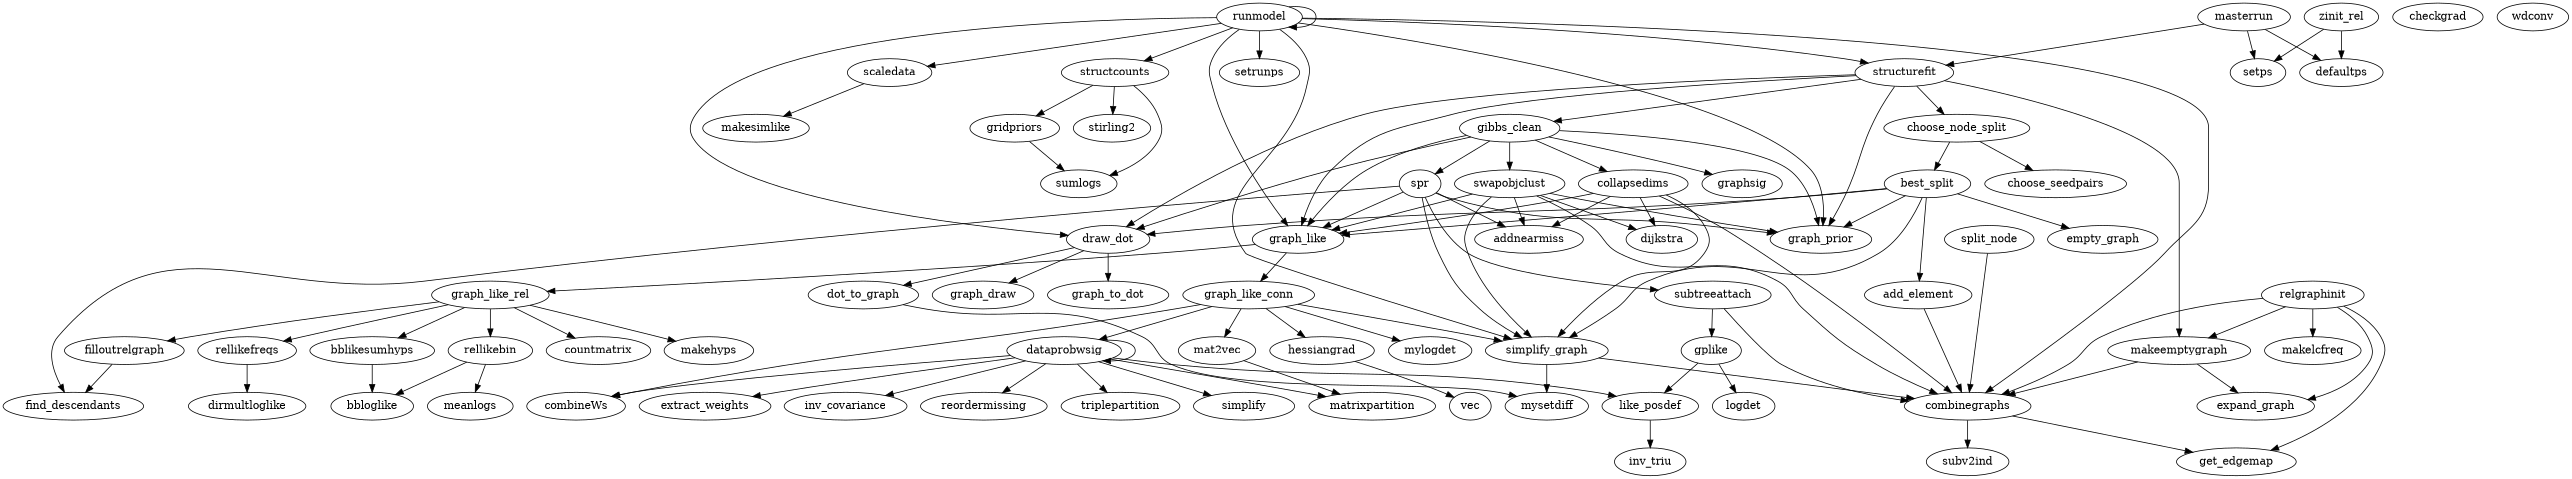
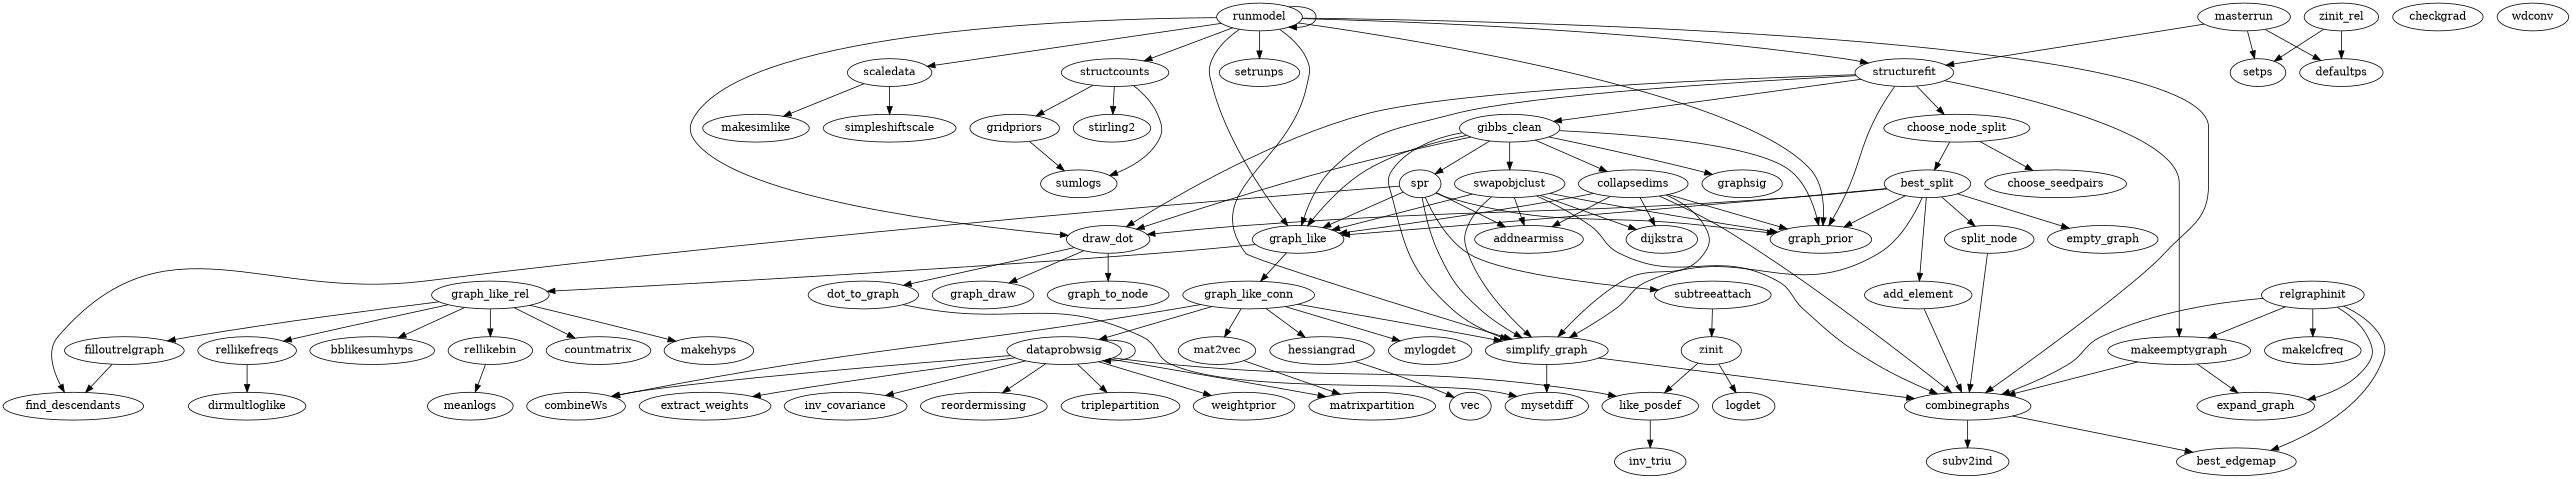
none -> (890, 128)
none -> (1955, 209)
none -> (1724, 211)
none -> (1404, 241)
(1108, 295) -> (1108, 295)
(1711, 351) -> (1711, 351)
(1802, 374) -> none
(372, 406) -> none
(1244, 406) -> (1244, 406)
(2236, 462) -> (2236, 462)
